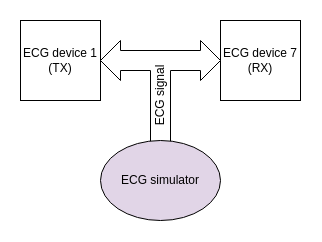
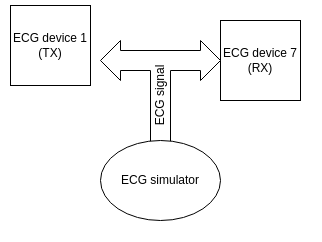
(61, 61) -> (51, 46)
(161, 181) -> (161, 181)
